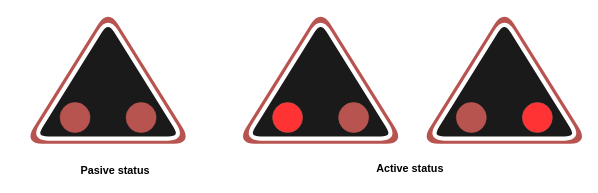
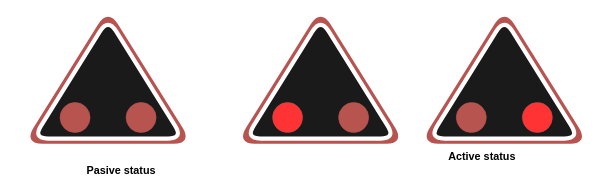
(410, 169) -> (482, 157)
(115, 171) -> (121, 171)
